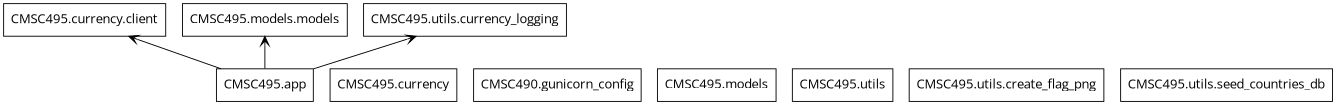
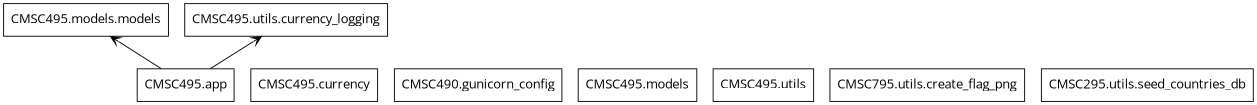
(85, 20) -> none
(1007, 85) -> (927, 85)
(1227, 85) -> (1147, 85)
